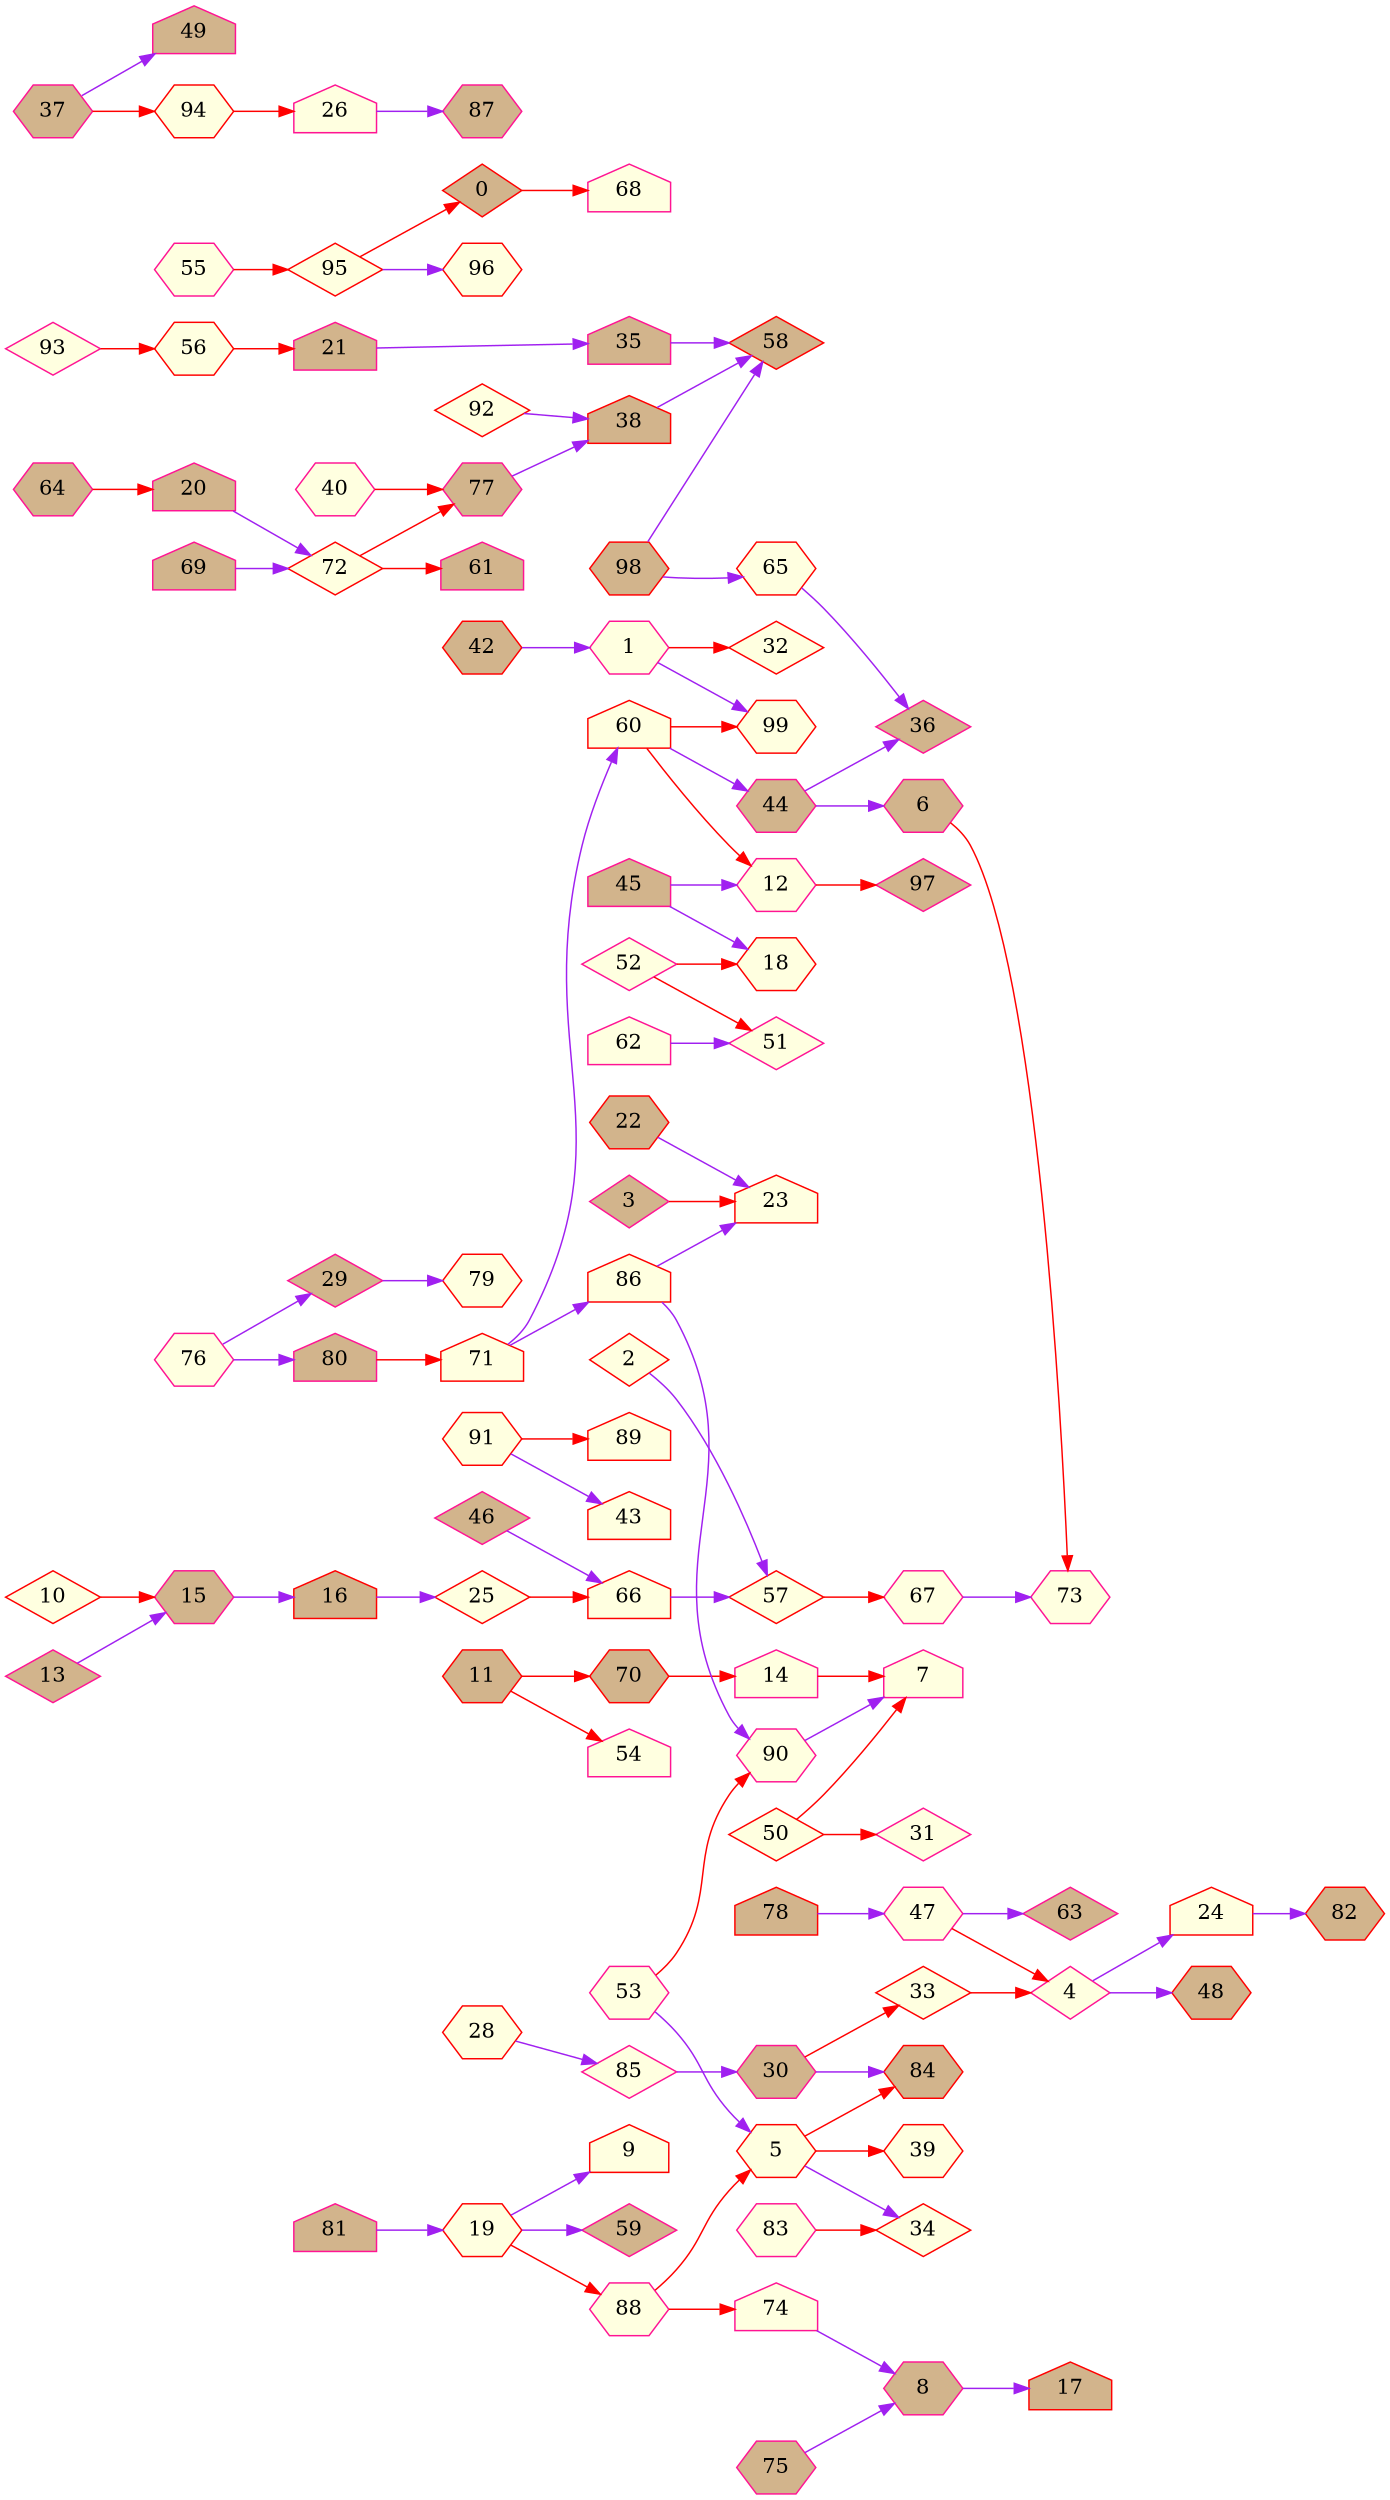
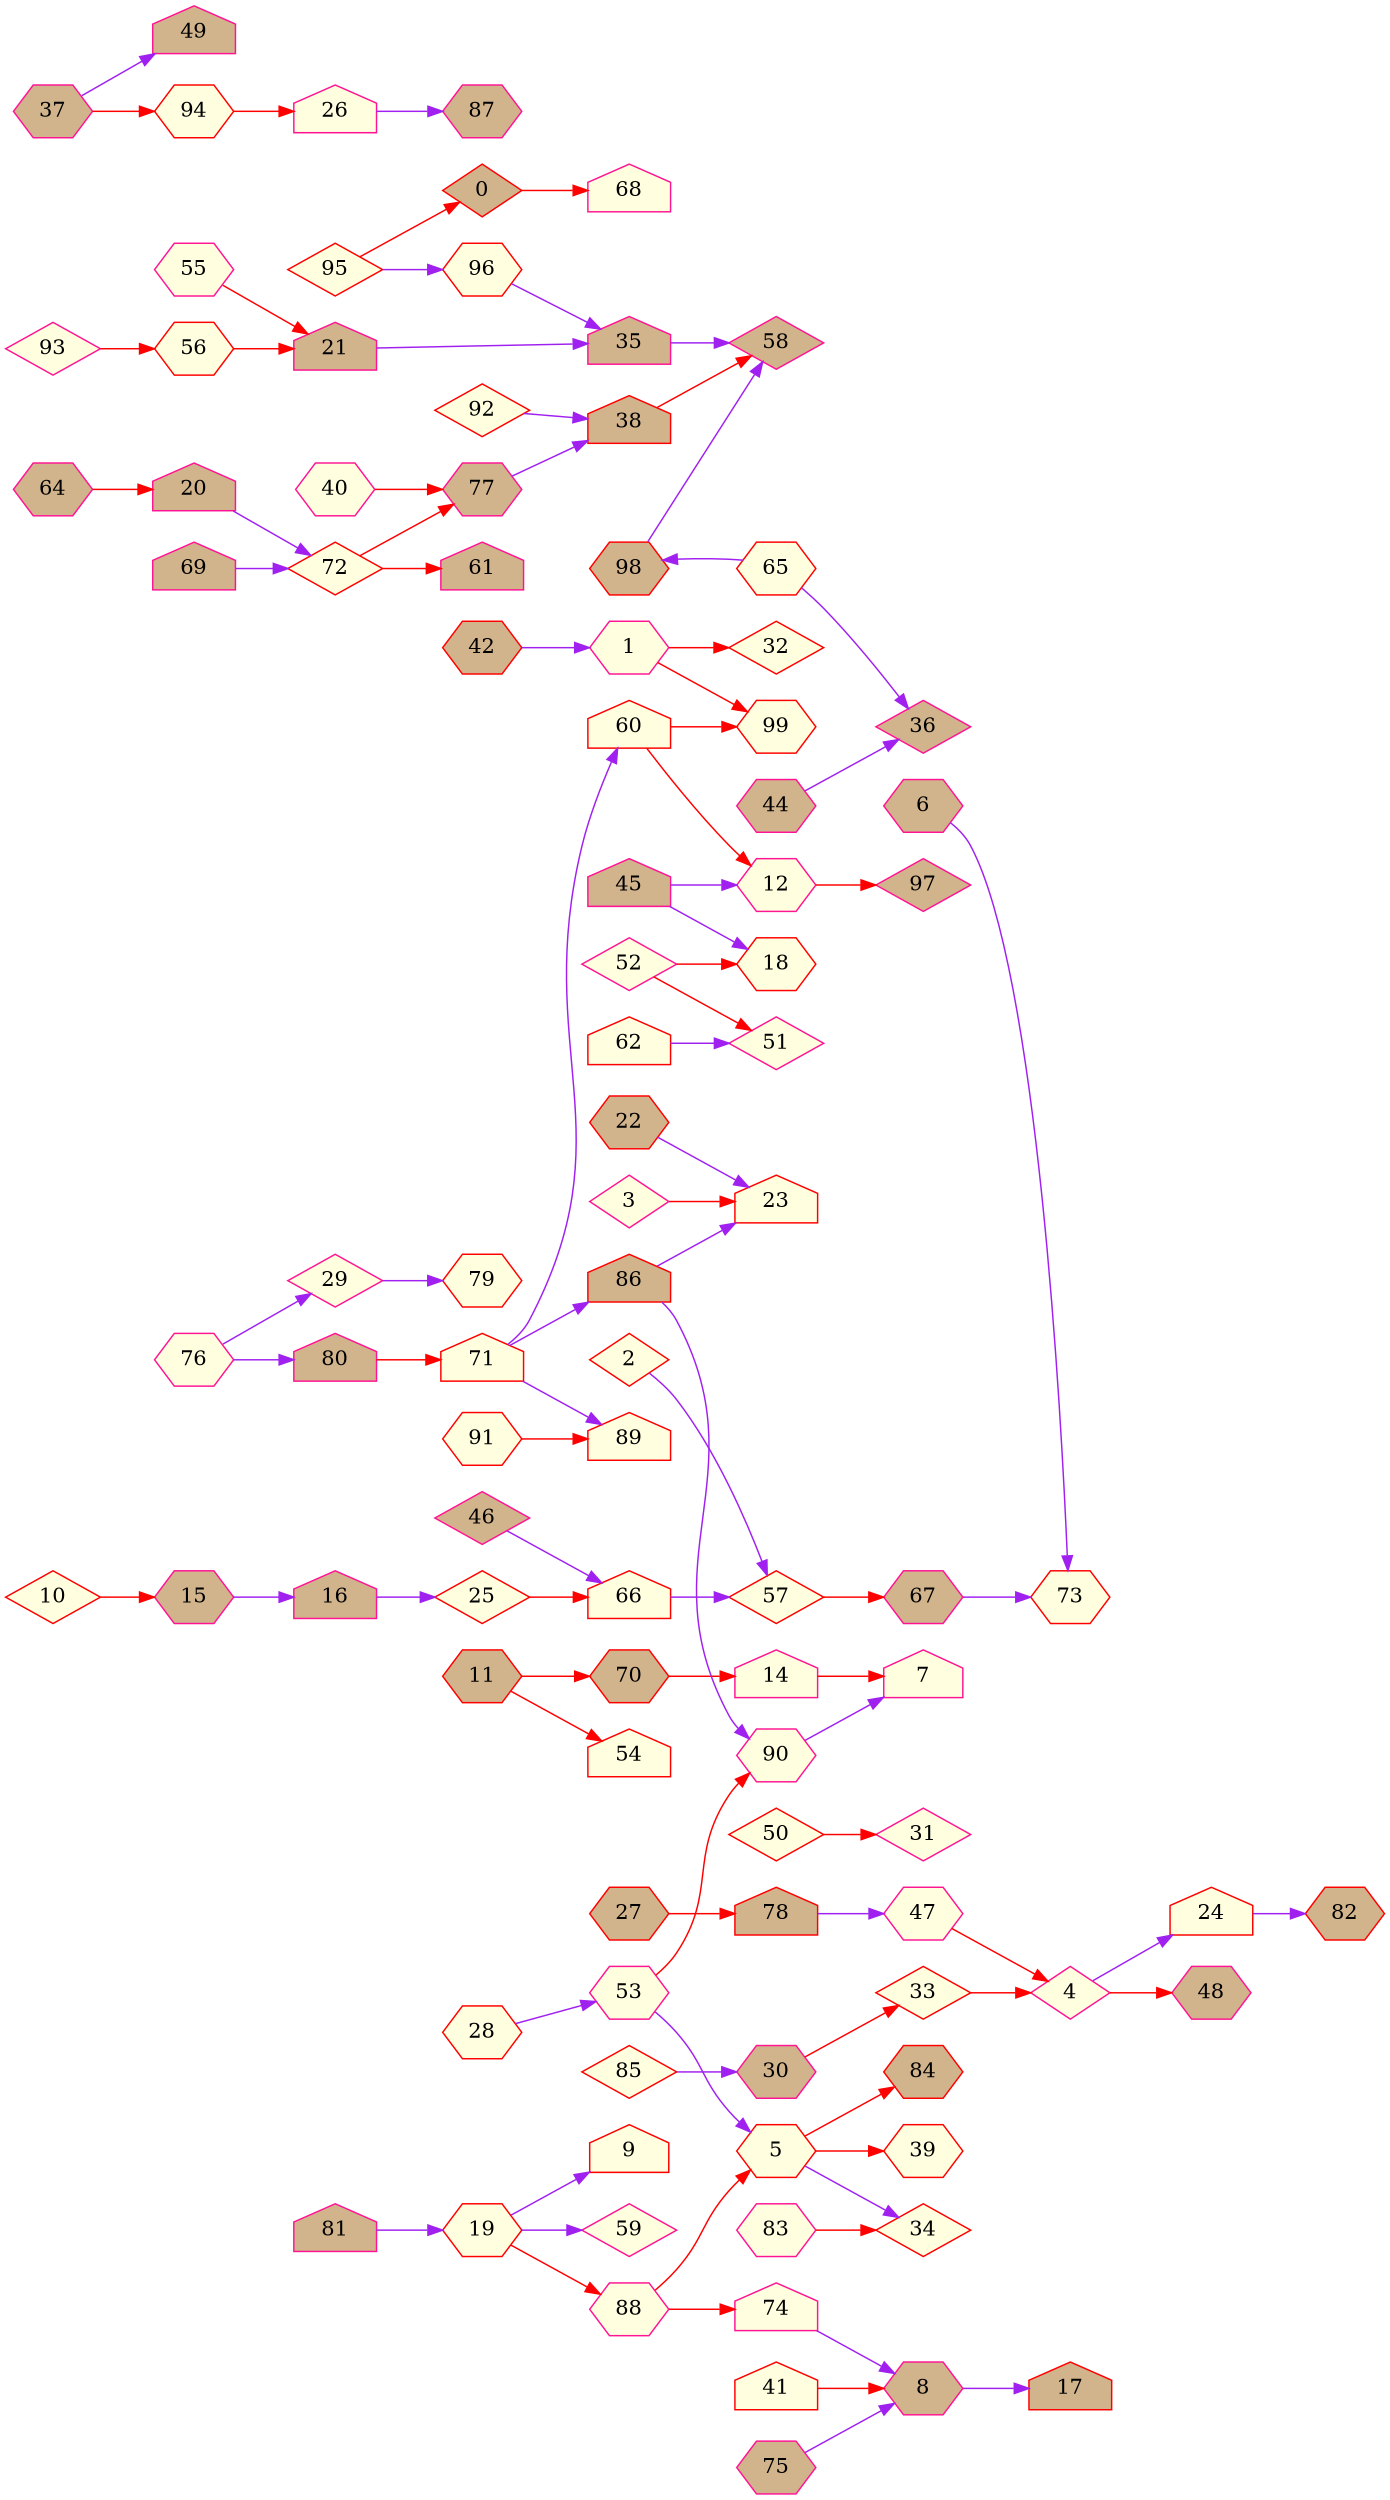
(253, 270) -> (259, 306)
none -> (549, 303)
(776, 343) -> (776, 343)
(698, 385) -> (698, 385)
(695, 578) -> (710, 559)
(696, 684) -> (696, 684)
(702, 766) -> none
(842, 806) -> none
(629, 1043) -> (629, 1043)
(1040, 1181) -> (1040, 1181)
(629, 1202) -> (629, 1202)
(335, 1281) -> (335, 1281)
(629, 1281) -> (629, 1281)
none -> (555, 1399)
(629, 1518) -> none
(335, 1597) -> (335, 1597)
(923, 1597) -> (923, 1597)
(1070, 1597) -> (1070, 1597)
(53, 1676) -> none
(629, 1755) -> (629, 1755)
(849, 1767) -> none
none -> (629, 1914)
(1070, 1914) -> none
(1133, 1993) -> (1133, 1993)
(1211, 1993) -> (1211, 1993)
(549, 2050) -> (549, 2014)
(629, 2072) -> (629, 2072)
(842, 2072) -> none
(629, 2230) -> (629, 2230)
none -> (776, 2388)
